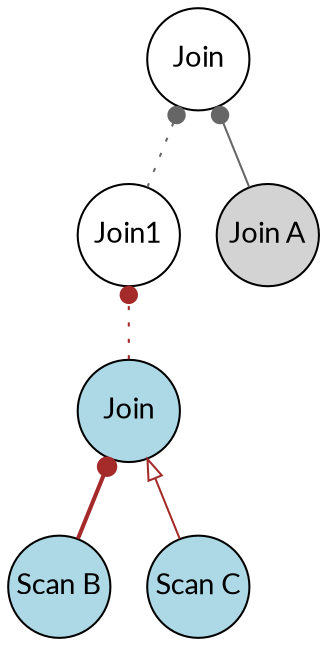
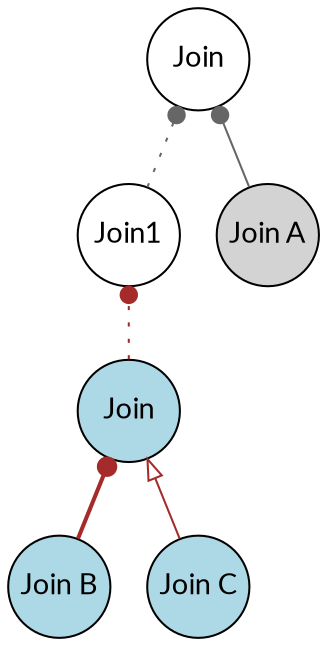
(59, 587) -> (59, 587)
(198, 587) -> (198, 587)
